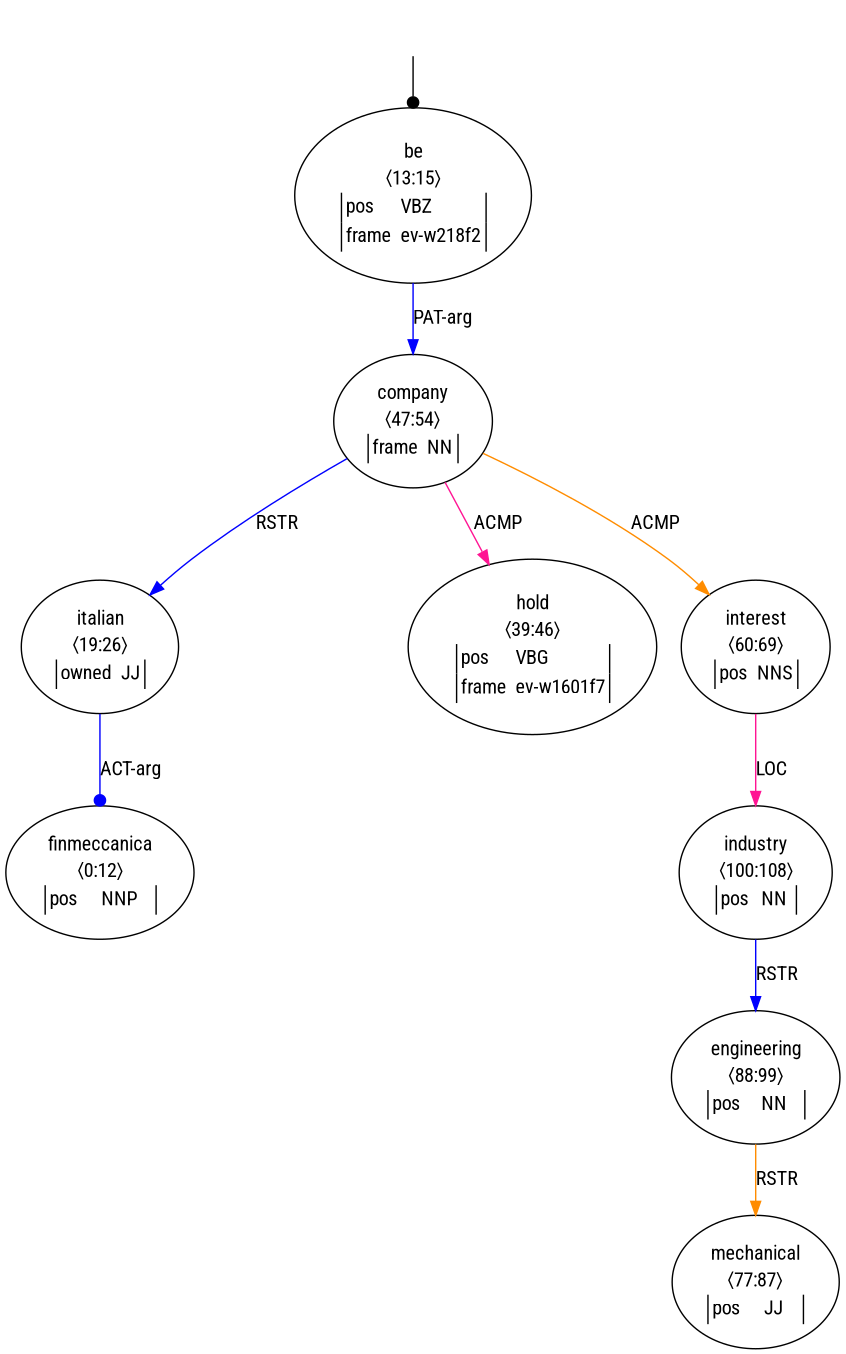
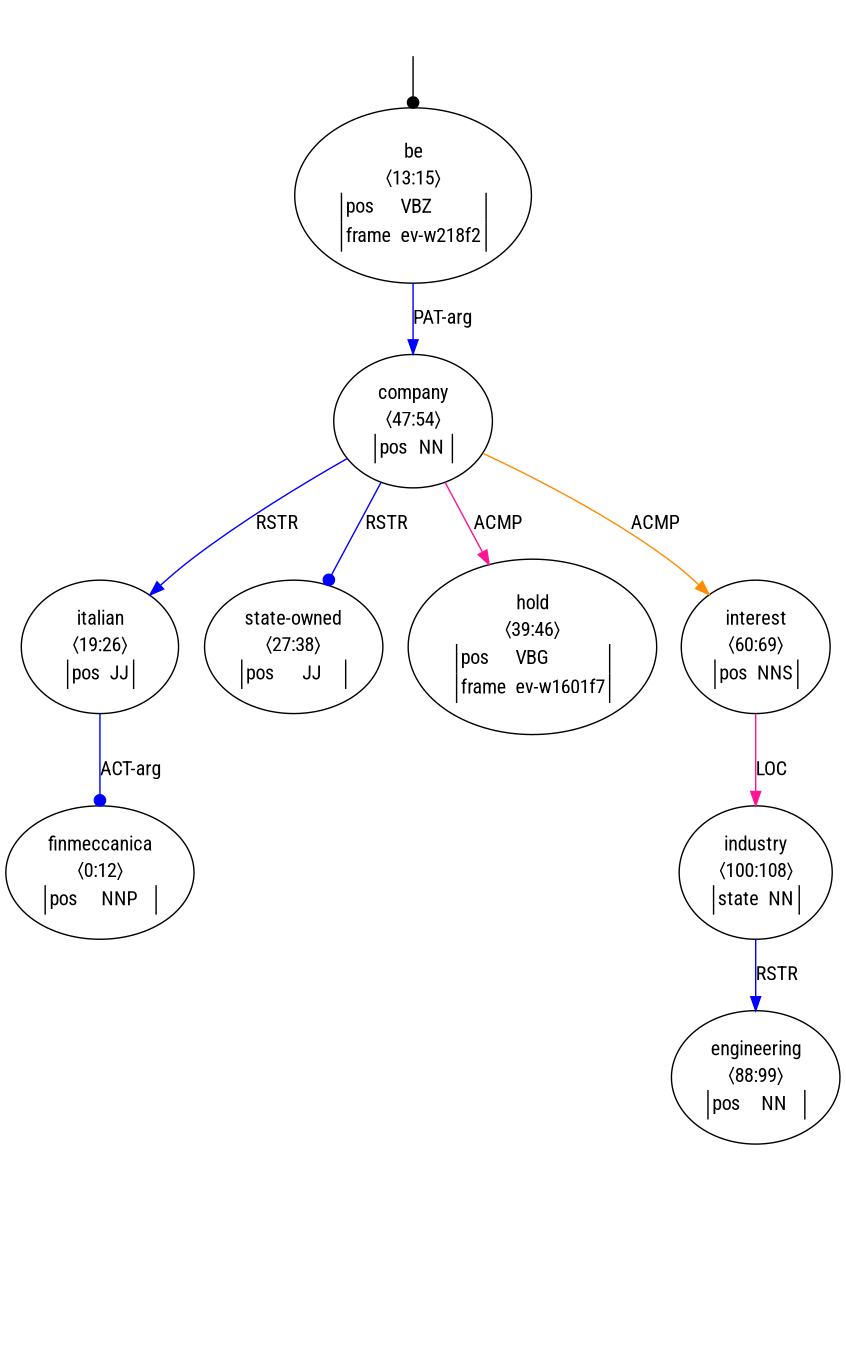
(396, 448) -> (394, 448)
none -> (294, 647)
(87, 674) -> (87, 674)
(735, 899) -> (739, 899)
(756, 1282) -> none
